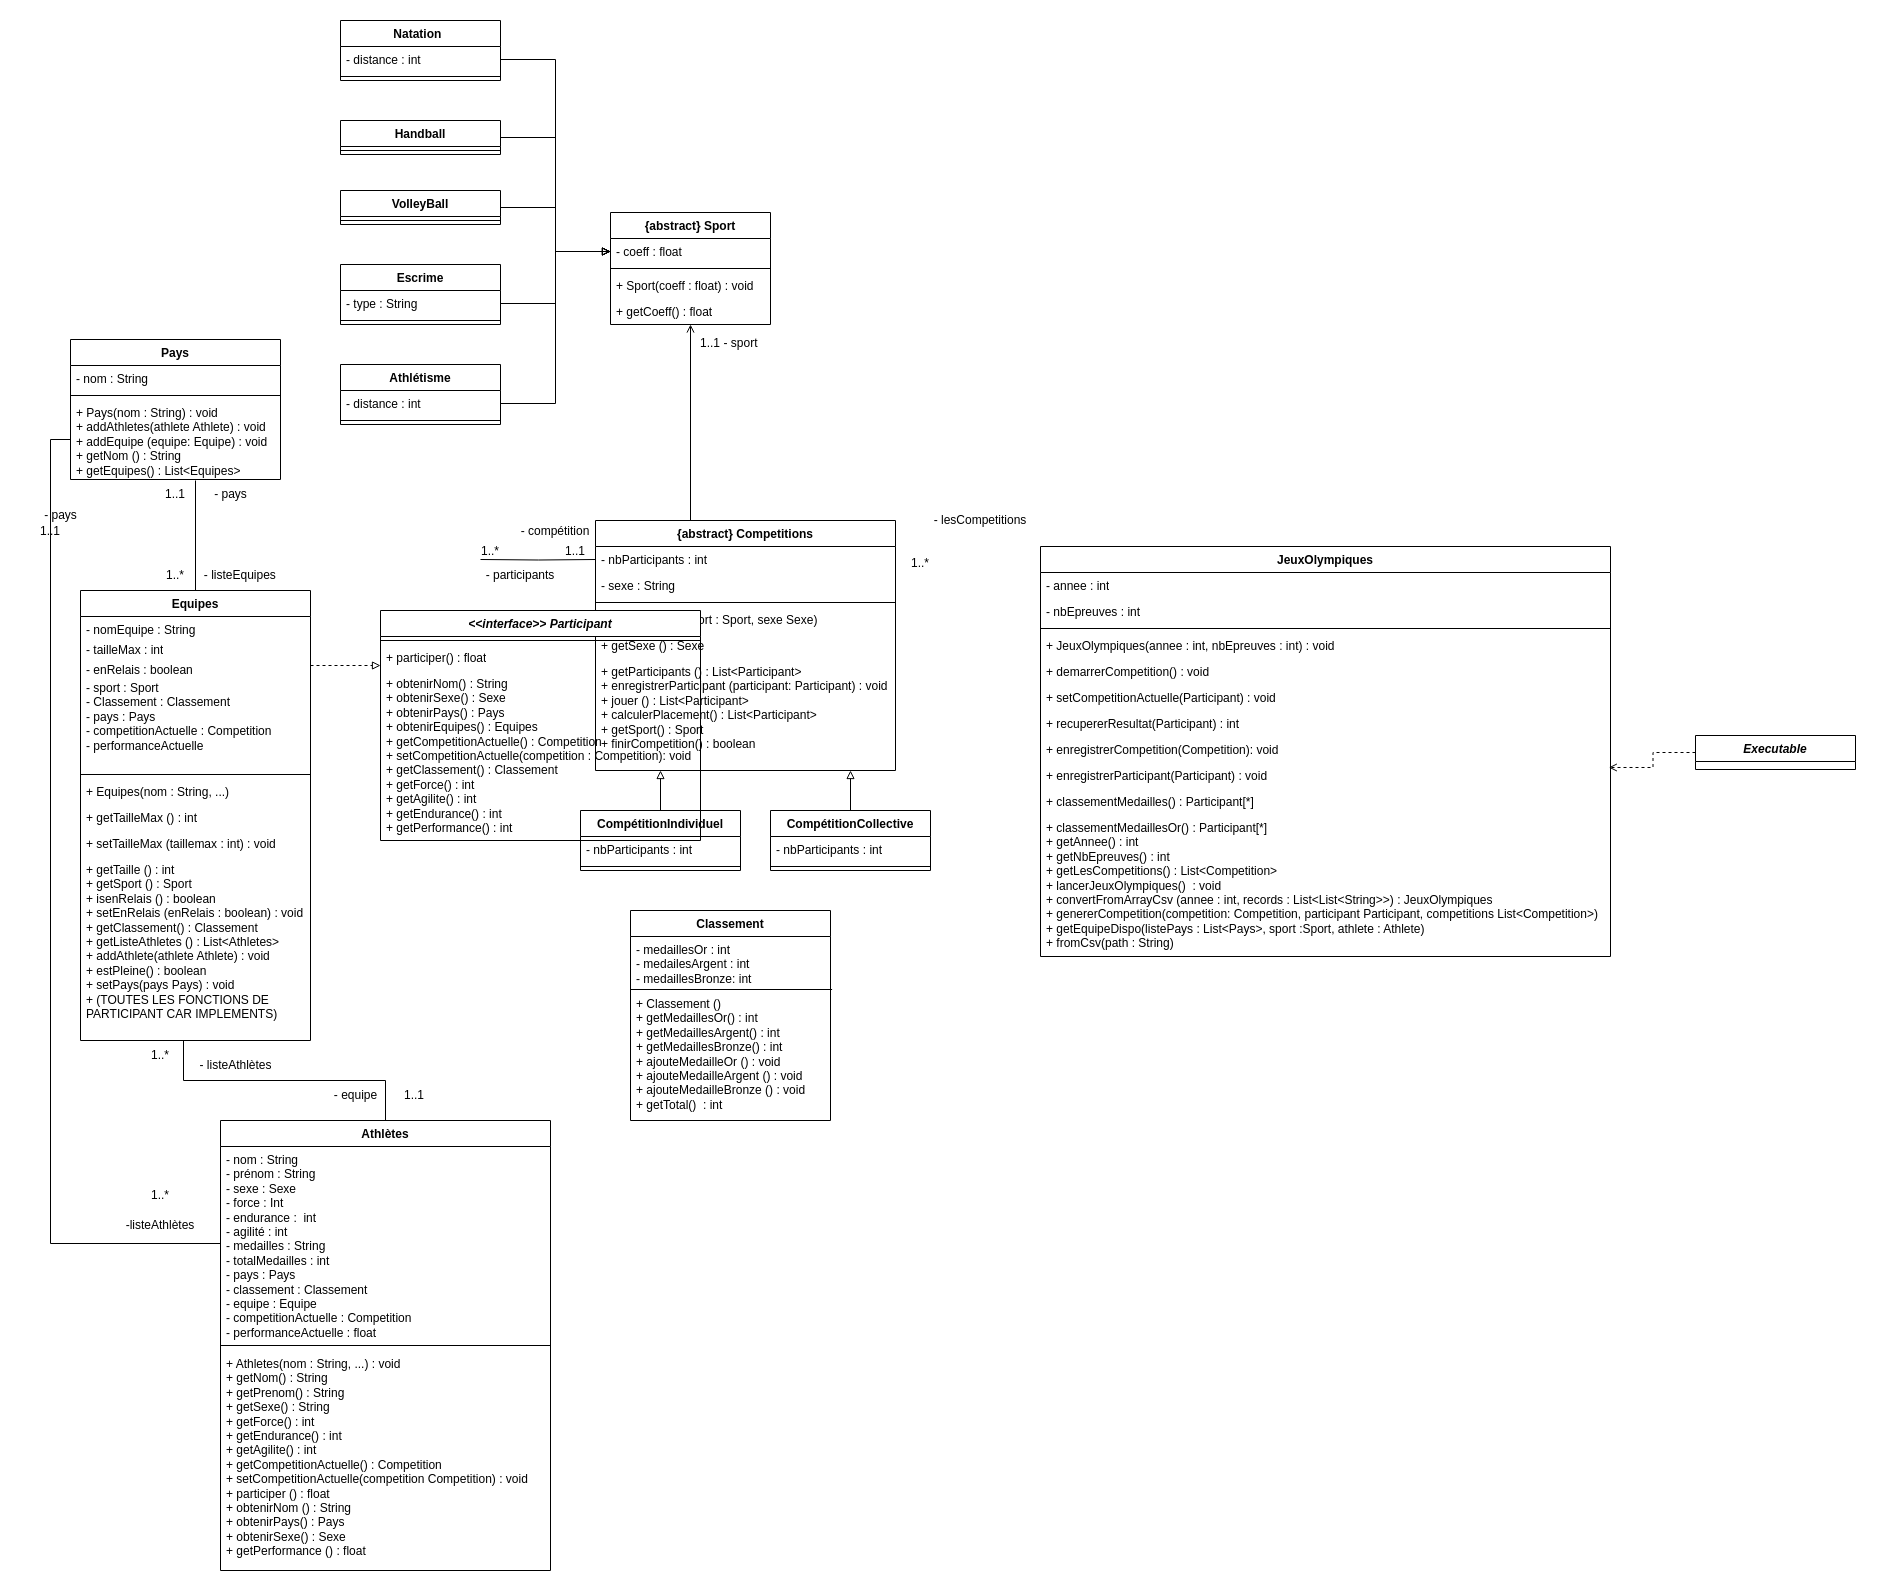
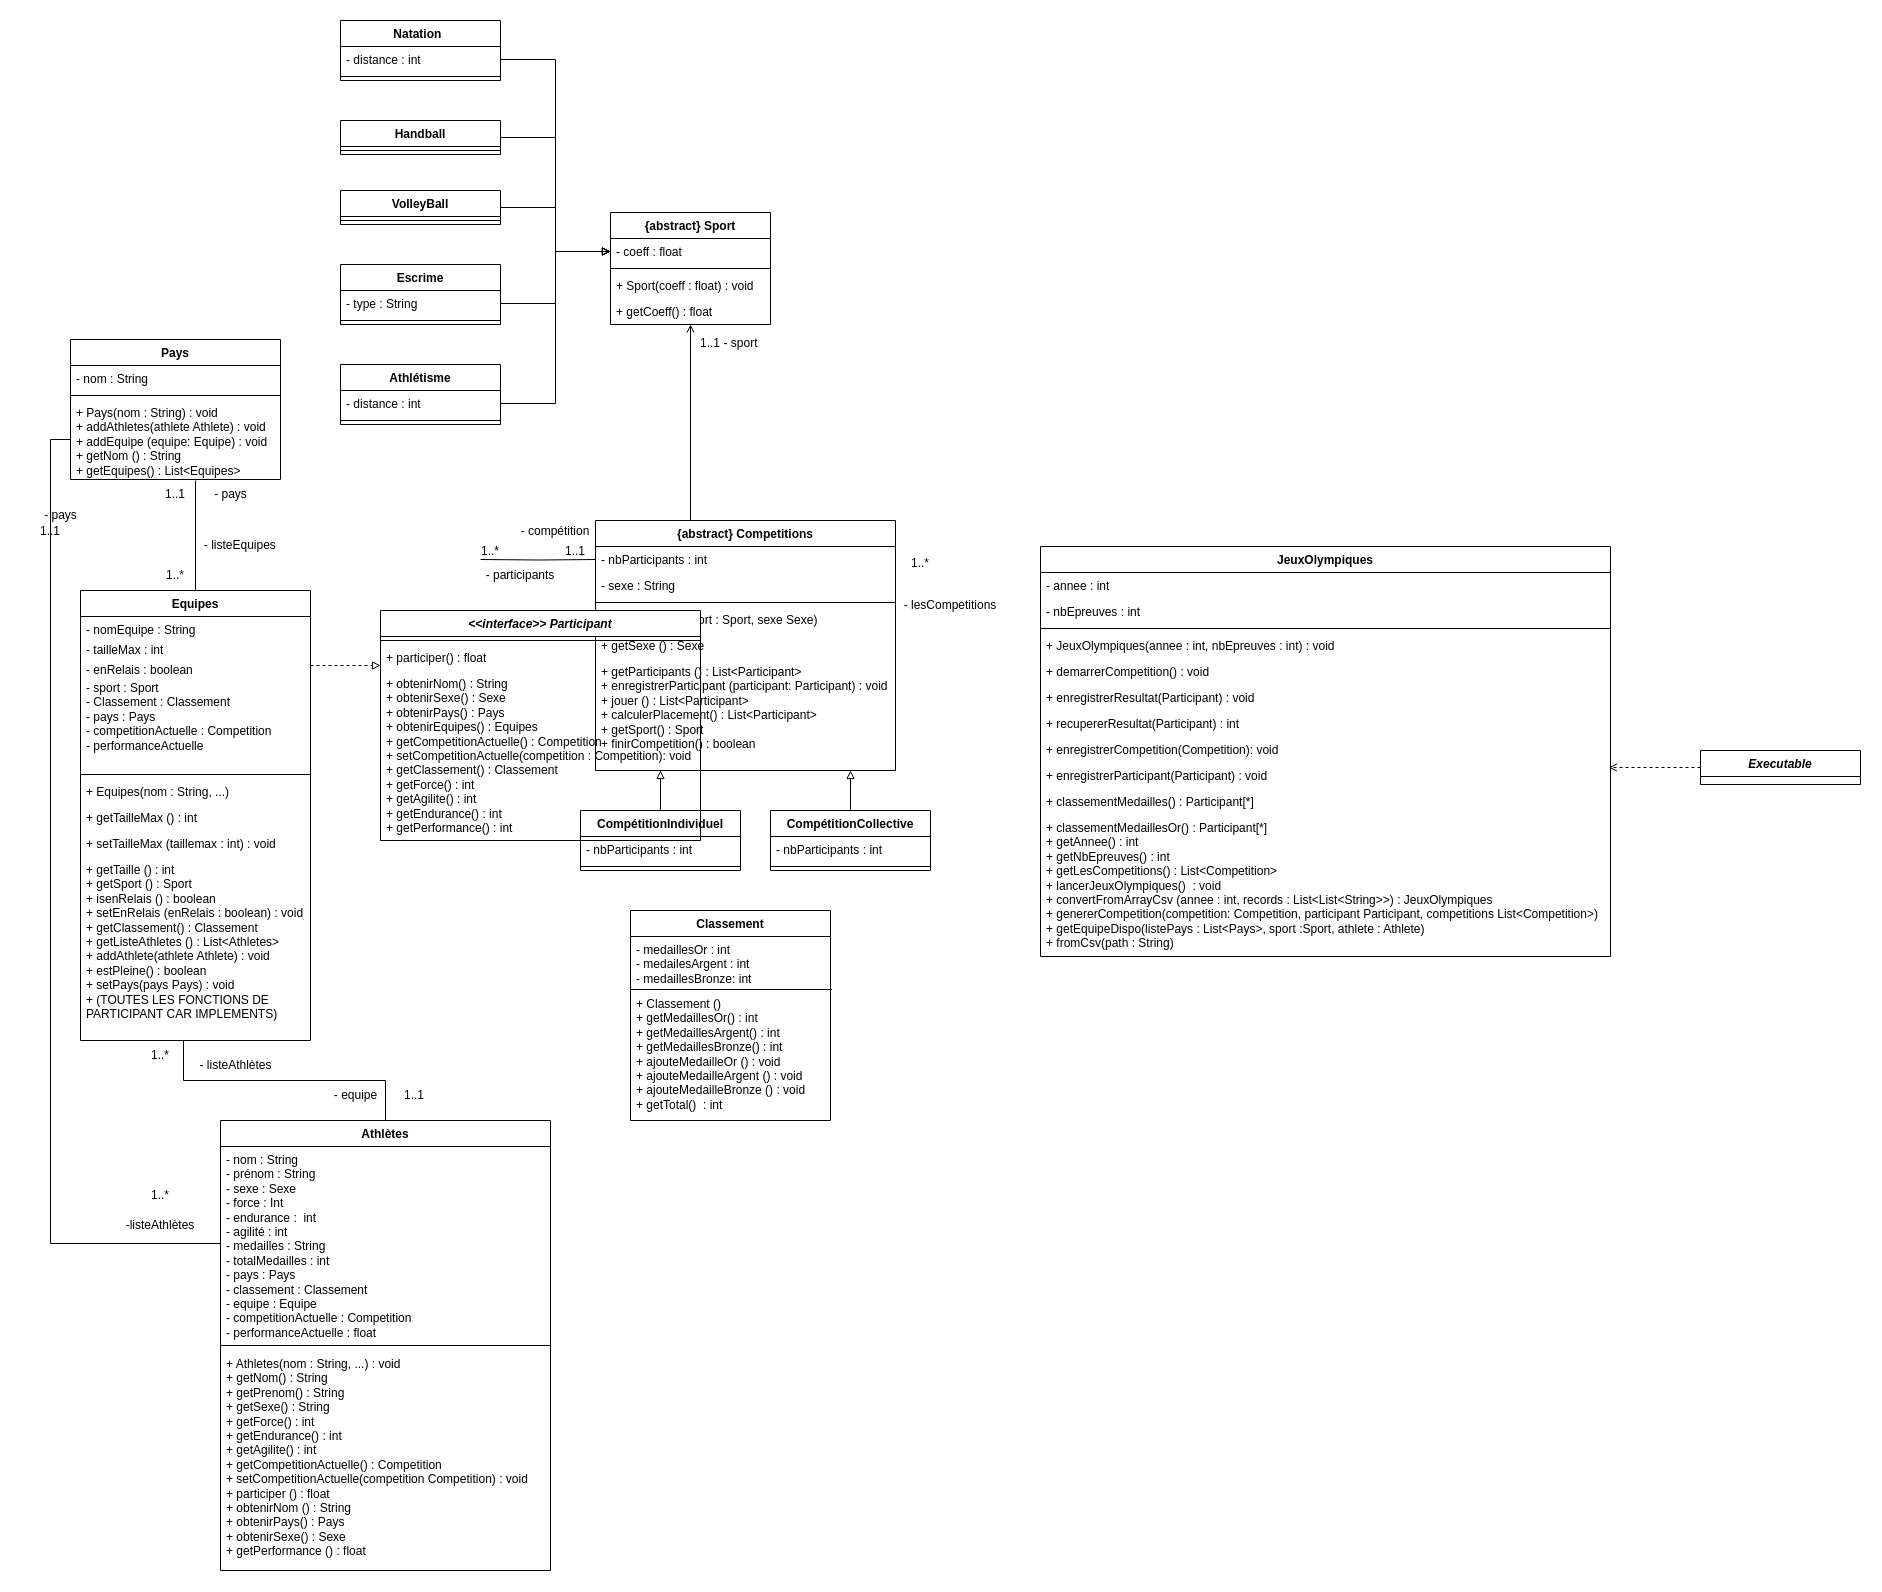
(981, 521) -> (951, 606)
(242, 576) -> (242, 546)
(1177, 699) -> (1170, 699)
(1776, 753) -> (1781, 768)
